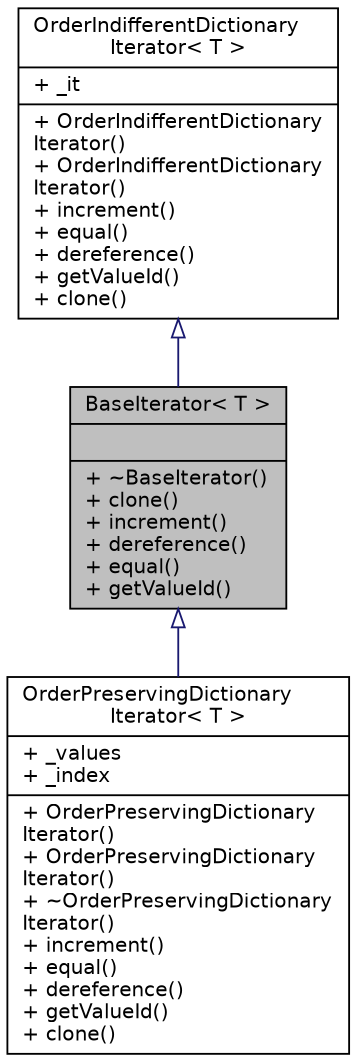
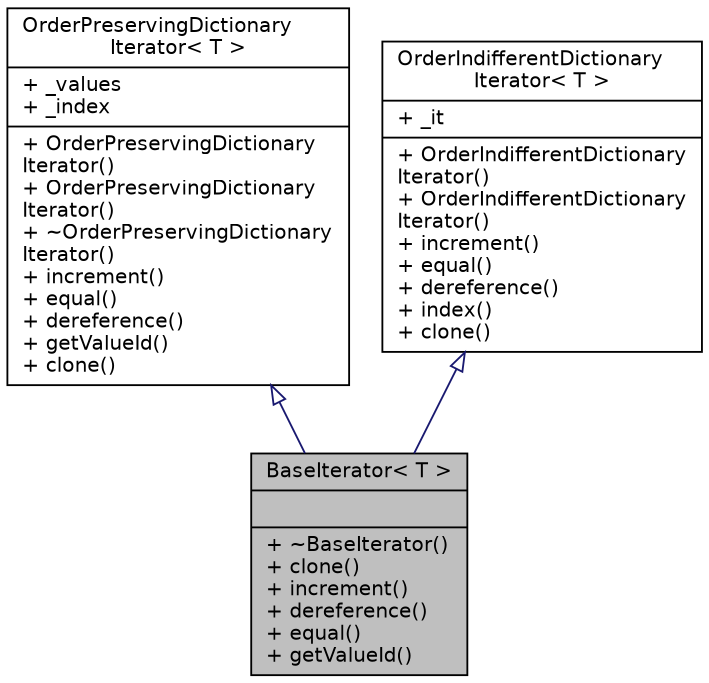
(107, 277) -> (445, 310)
(178, 652) -> (292, 428)
